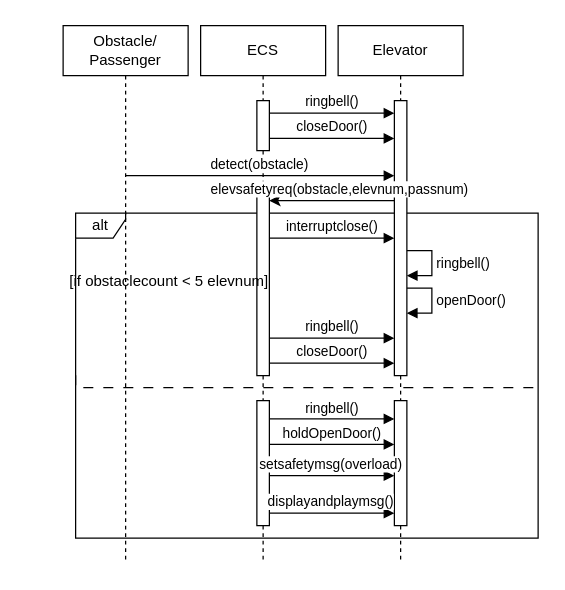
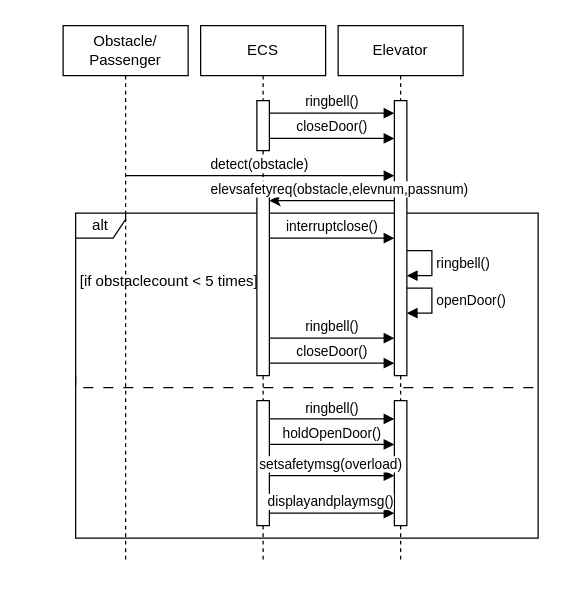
(169, 282) -> (169, 282)
